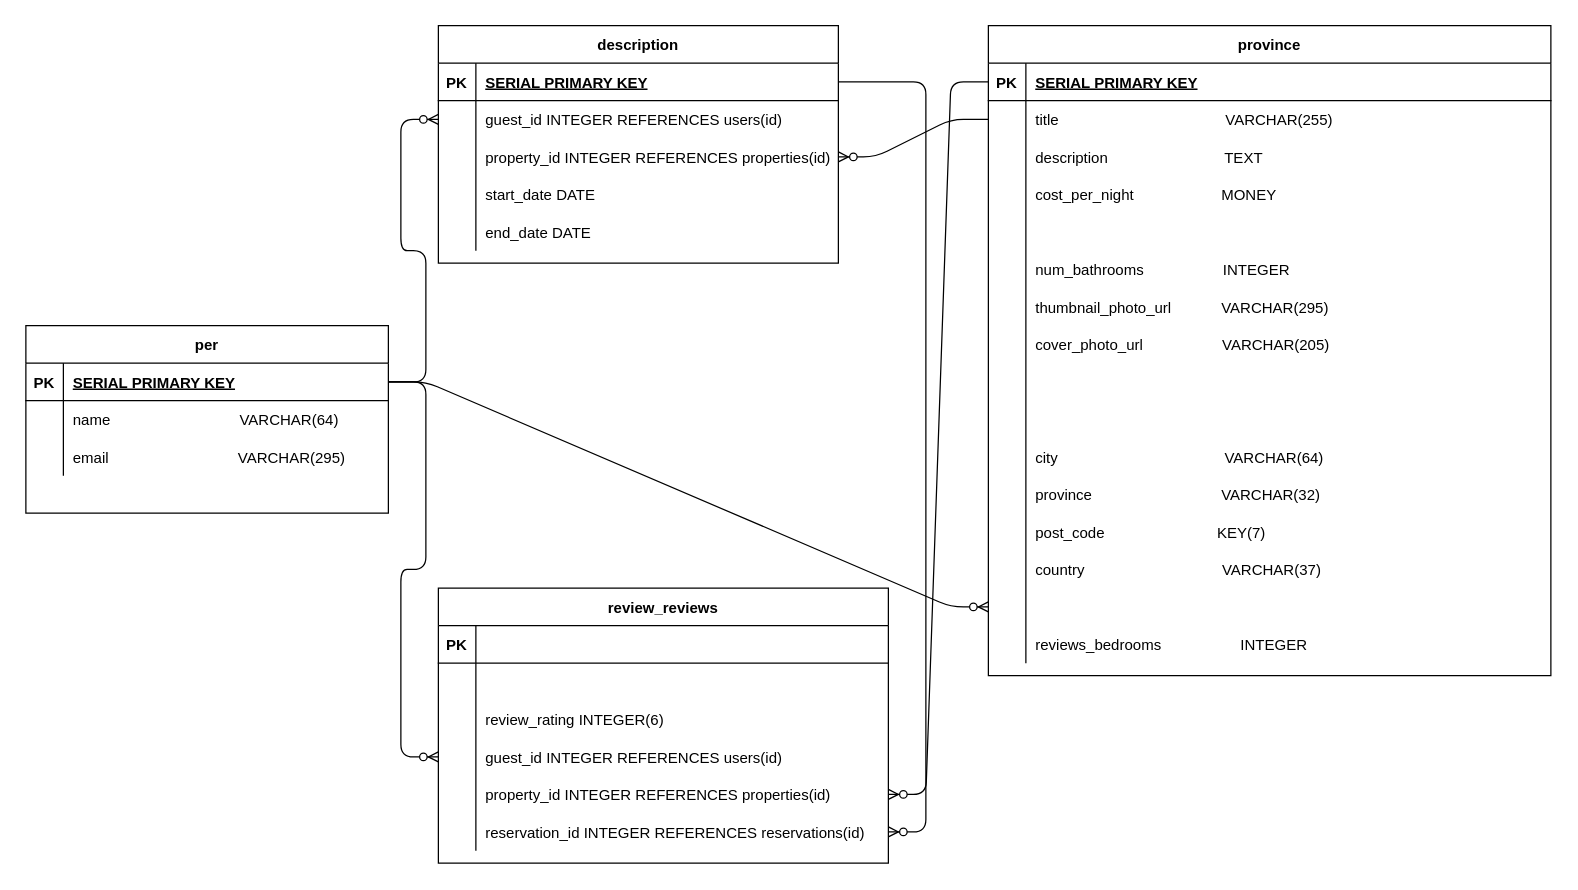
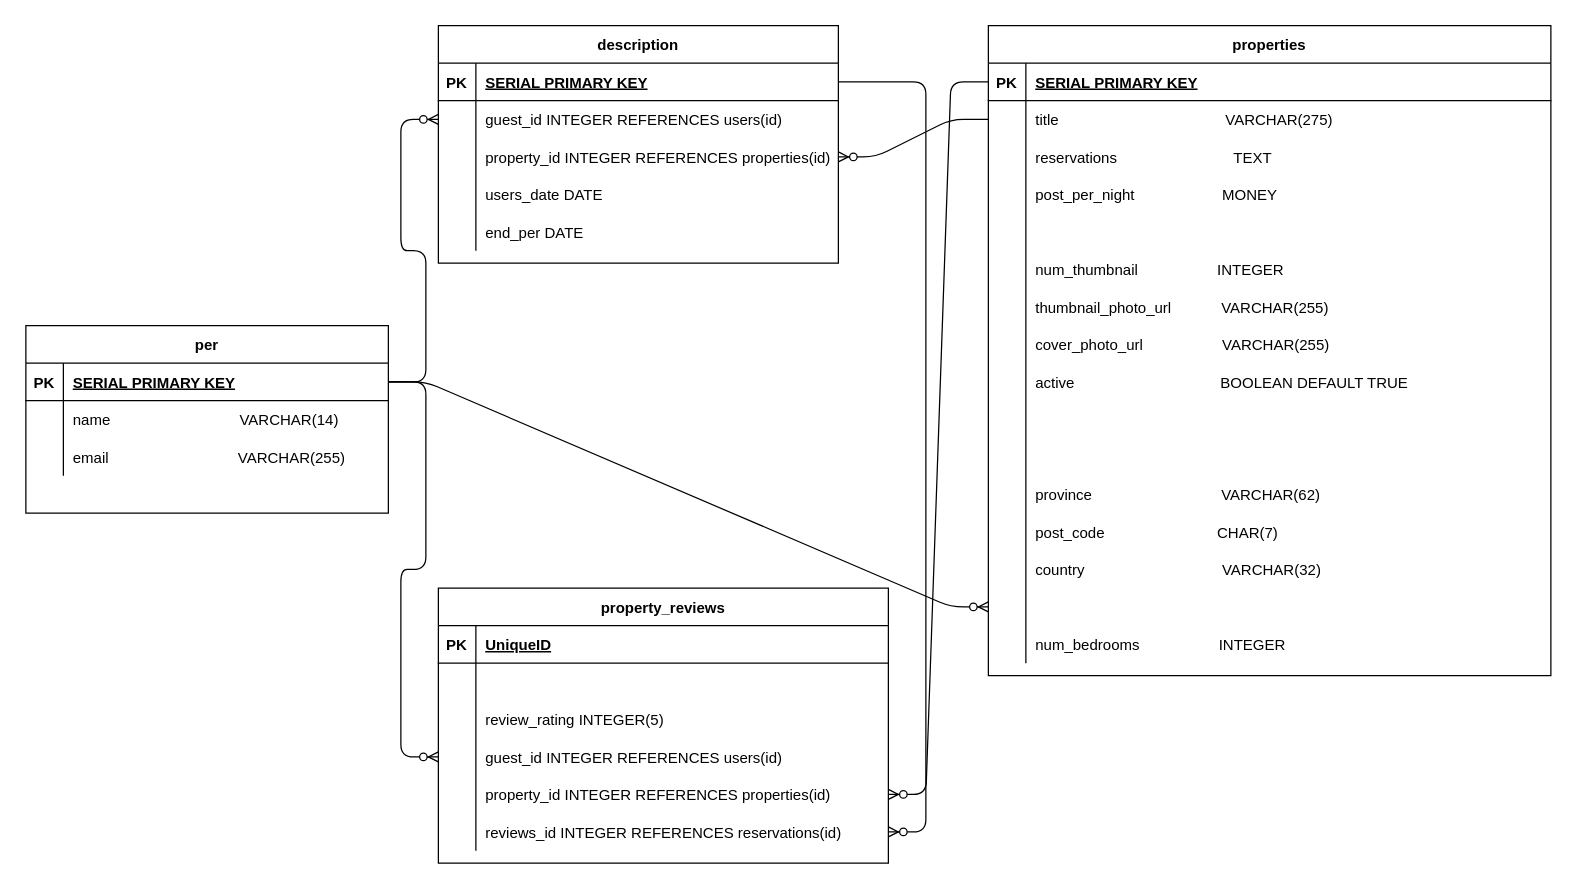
(1269, 45) -> (1269, 45)
(1270, 120) -> (1270, 120)
(1184, 158) -> (1191, 158)
(546, 195) -> (546, 195)
(1182, 195) -> (1182, 195)
(538, 233) -> (533, 233)
(1199, 270) -> (1195, 270)
(1198, 308) -> (1198, 308)
(1209, 345) -> (1209, 345)
none -> (1288, 382)
(266, 420) -> (266, 420)
(1288, 457) -> none
(268, 458) -> (268, 458)
(1241, 495) -> (1241, 495)
(1186, 533) -> (1190, 533)
(1247, 570) -> (1247, 570)
(663, 608) -> (663, 608)
none -> (682, 644)
(1209, 645) -> (1195, 645)
(580, 720) -> (580, 720)
(681, 833) -> (665, 833)
